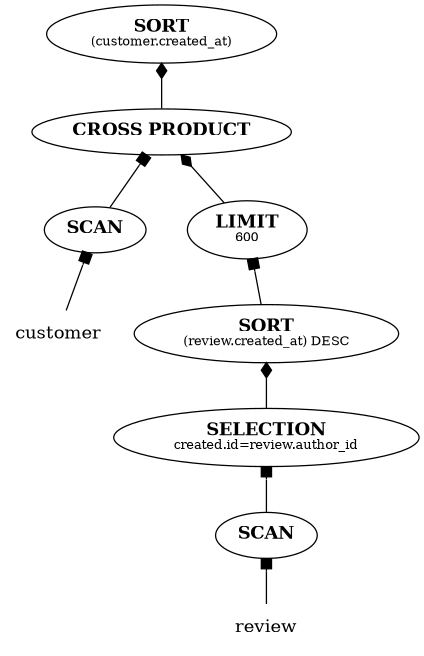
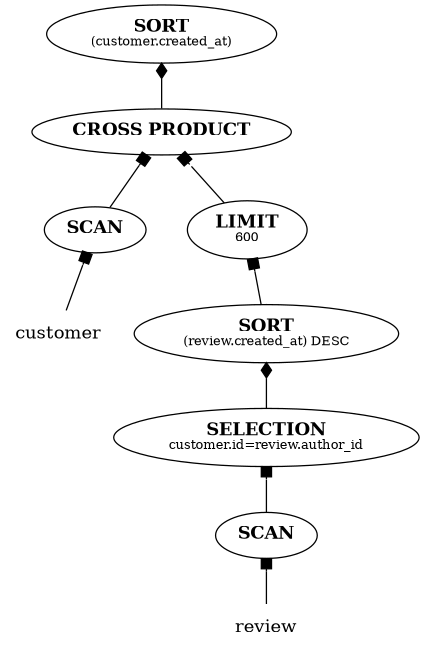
(208, 185) -> (208, 185)
(266, 445) -> (266, 445)
